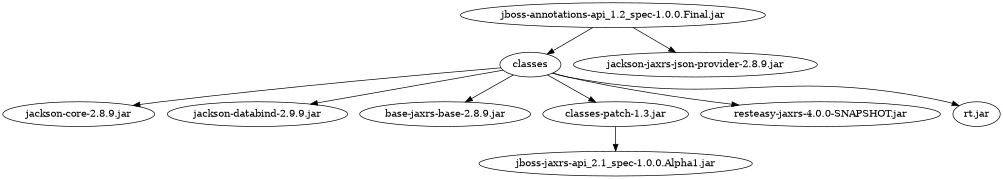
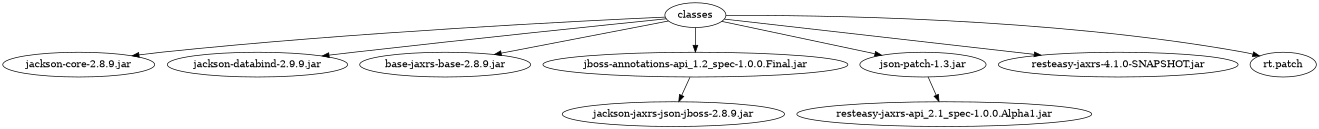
(573, 39) -> (695, 37)
(695, 65) -> (673, 114)
(616, 114) -> (923, 65)
(821, 114) -> (1118, 65)
(977, 114) -> (1283, 65)
(616, 164) -> (944, 114)
